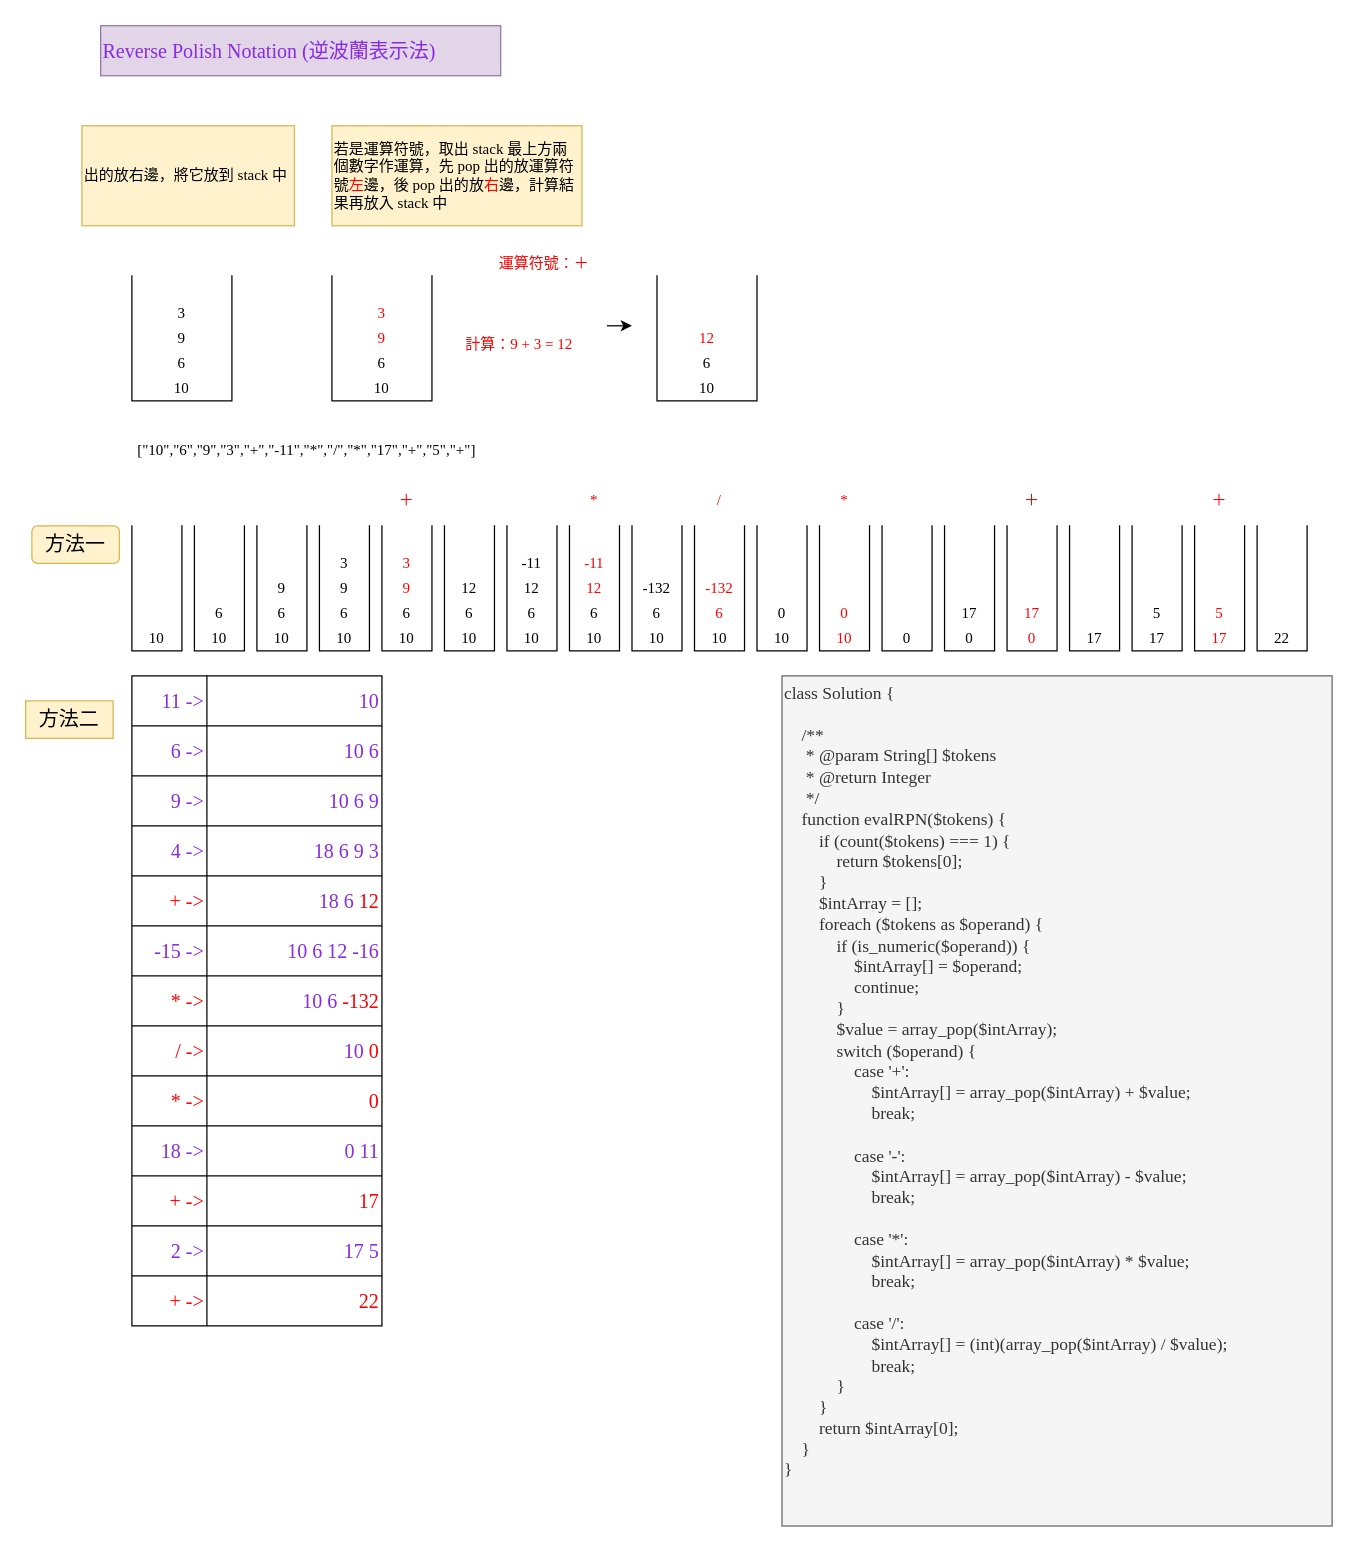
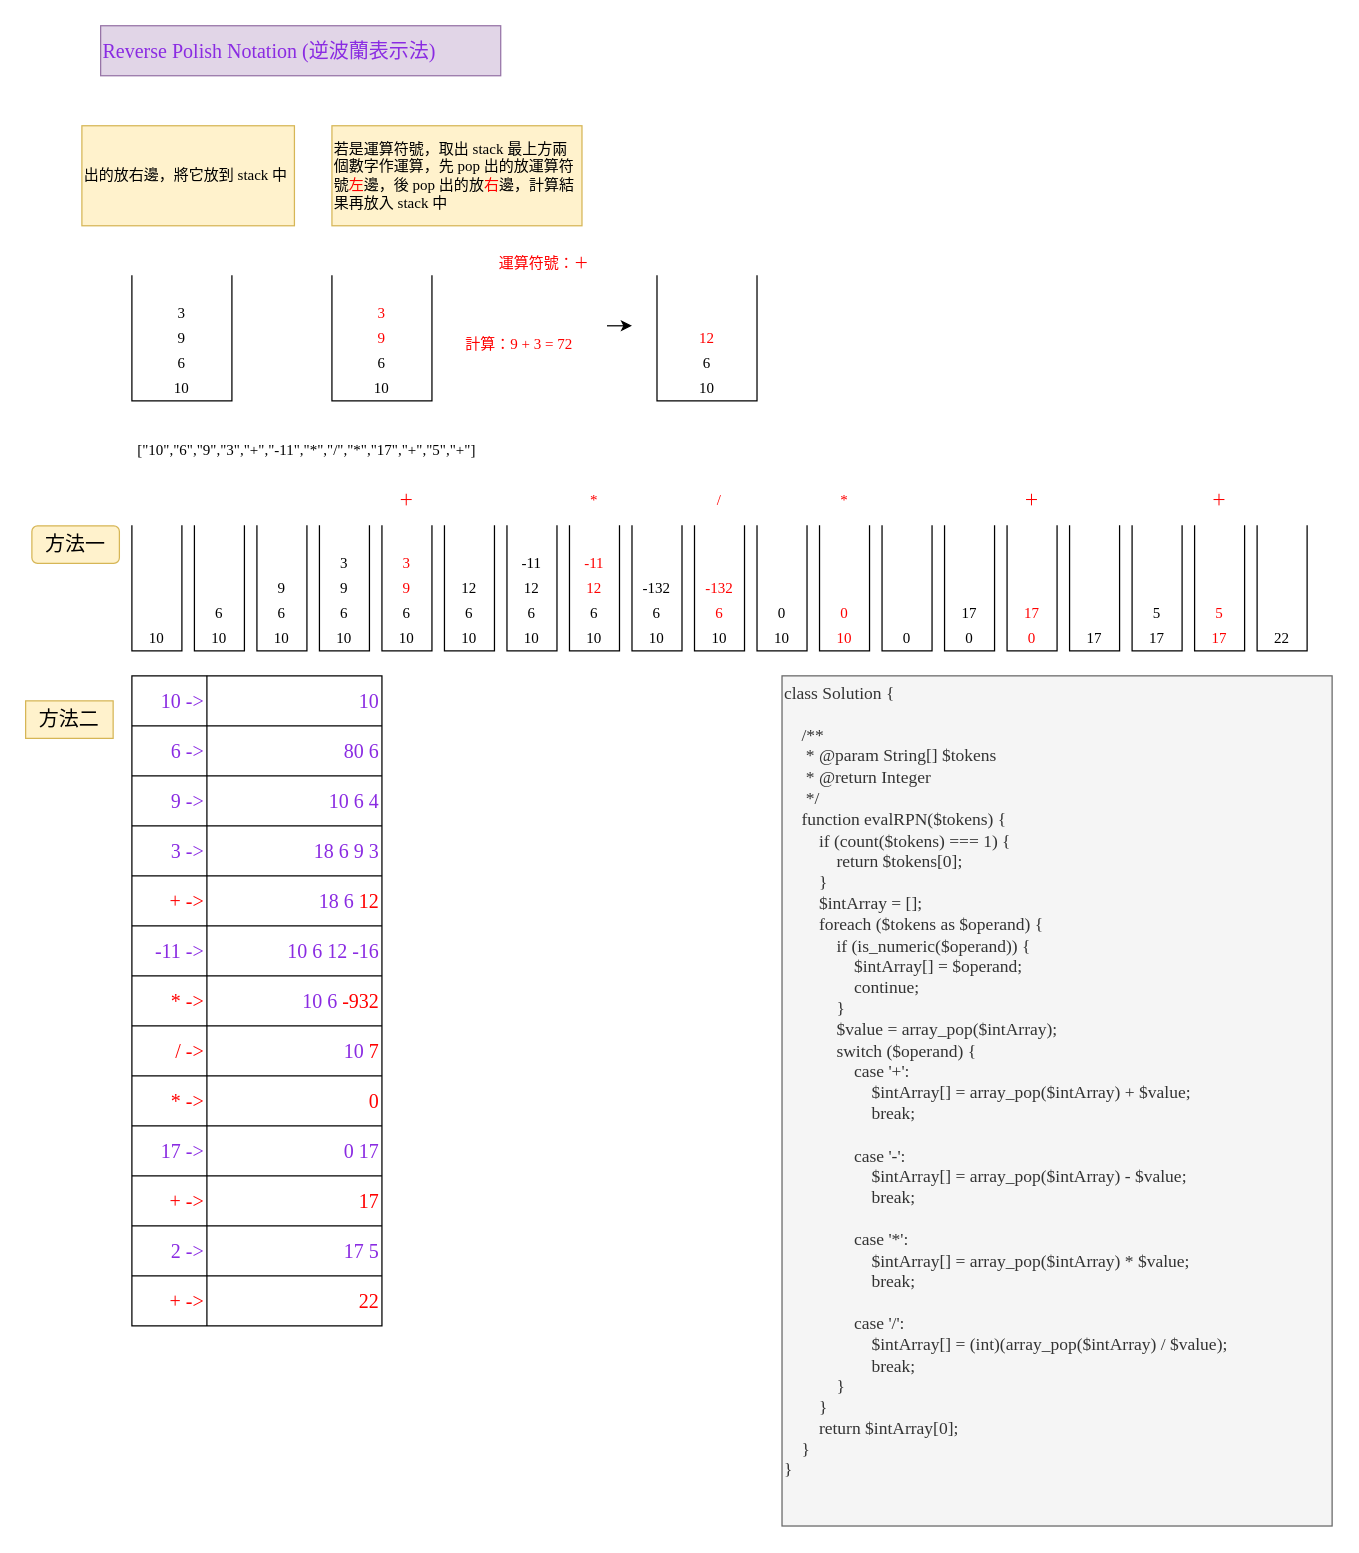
(519, 344) -> (519, 344)
(179, 701) -> (179, 701)
(360, 751) -> (360, 751)
(351, 801) -> (351, 801)
(185, 851) -> (185, 851)
(173, 951) -> (173, 951)
(334, 1001) -> (334, 1001)
(360, 1051) -> (360, 1051)
(179, 1151) -> (179, 1151)
(360, 1151) -> (360, 1151)
